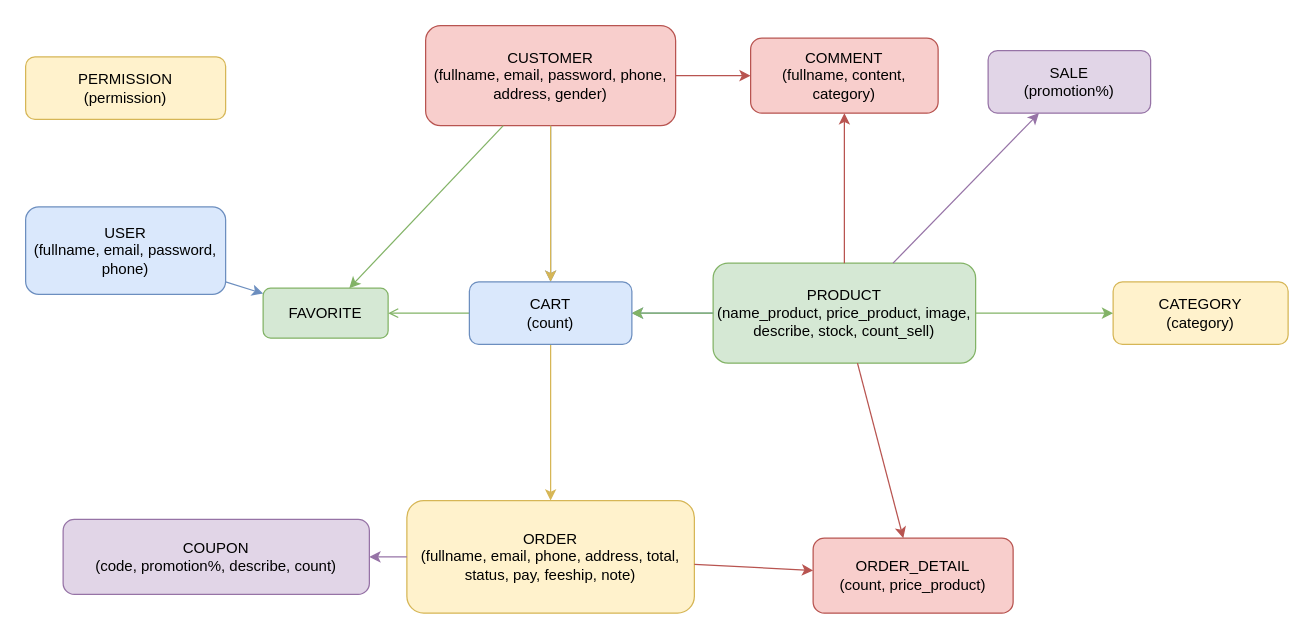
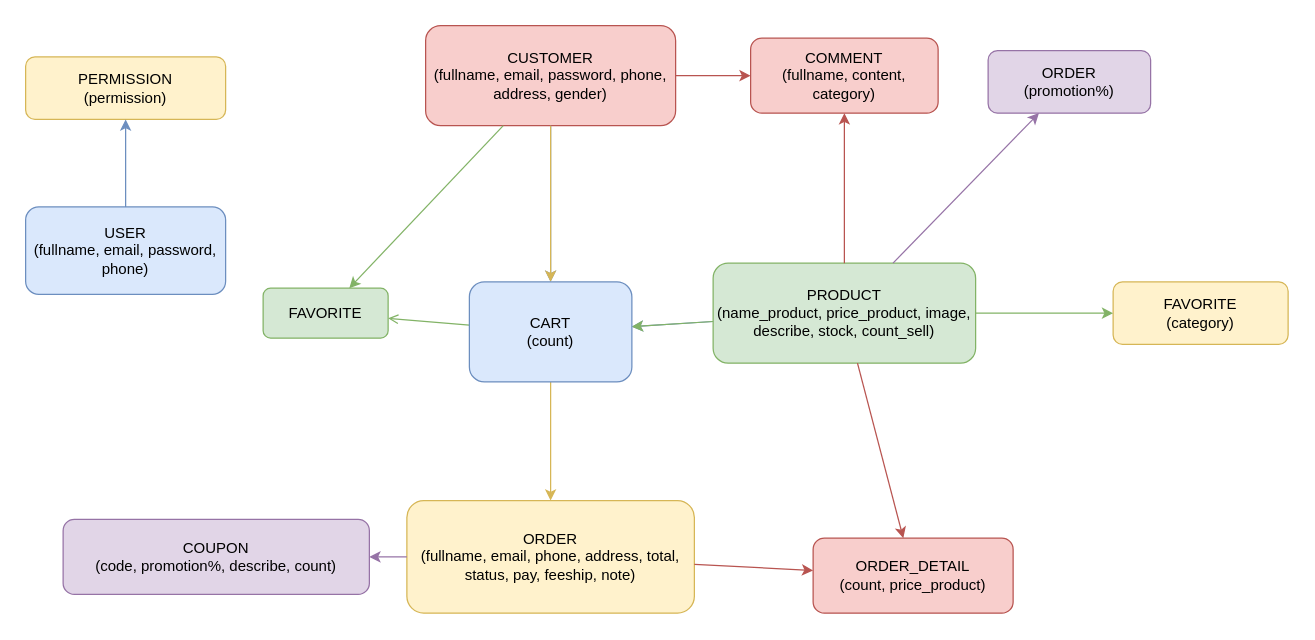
(1069, 82) -> (1069, 82)
(240, 286) -> (126, 168)
(551, 313) -> (551, 332)
(1201, 313) -> (1201, 313)
